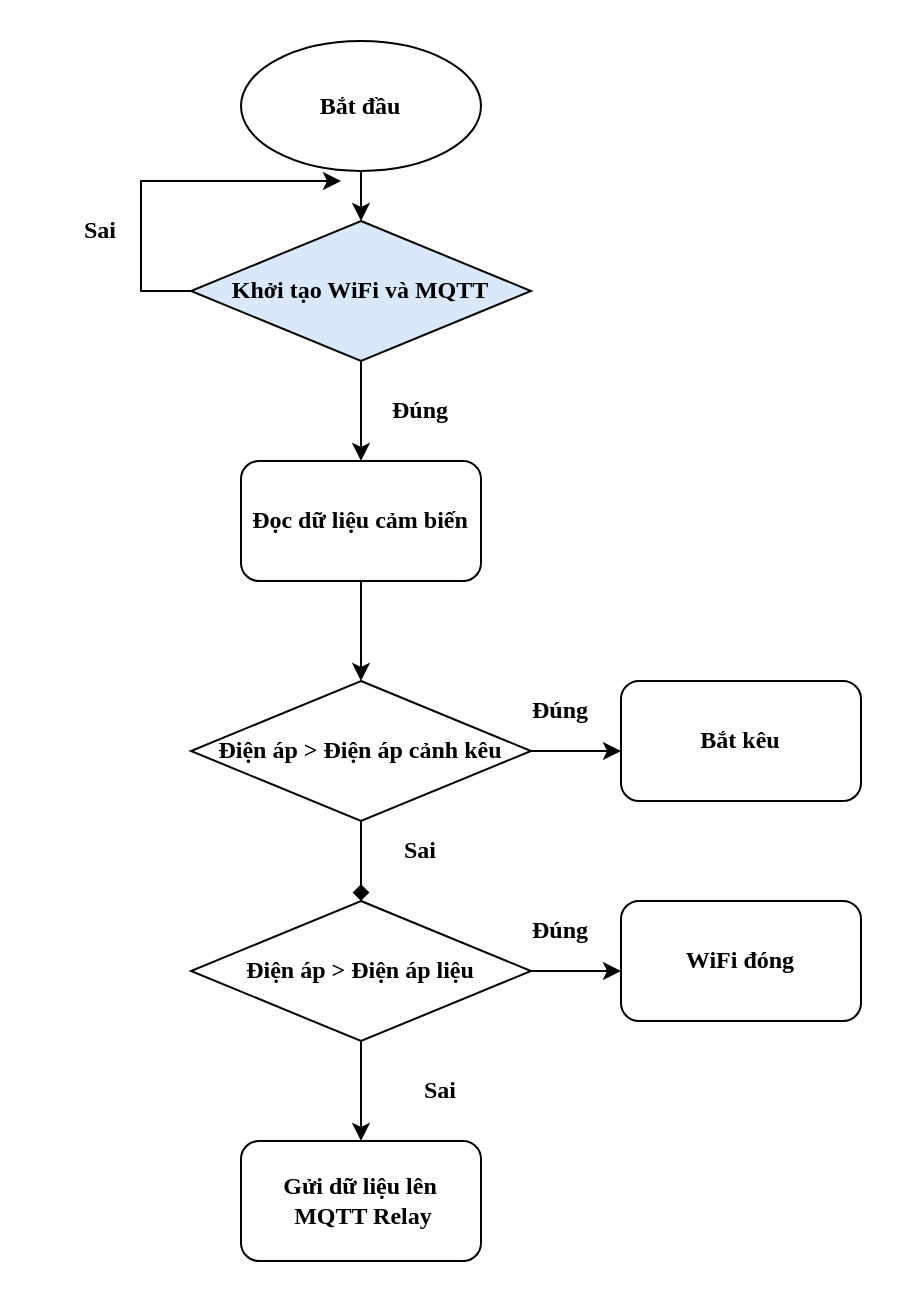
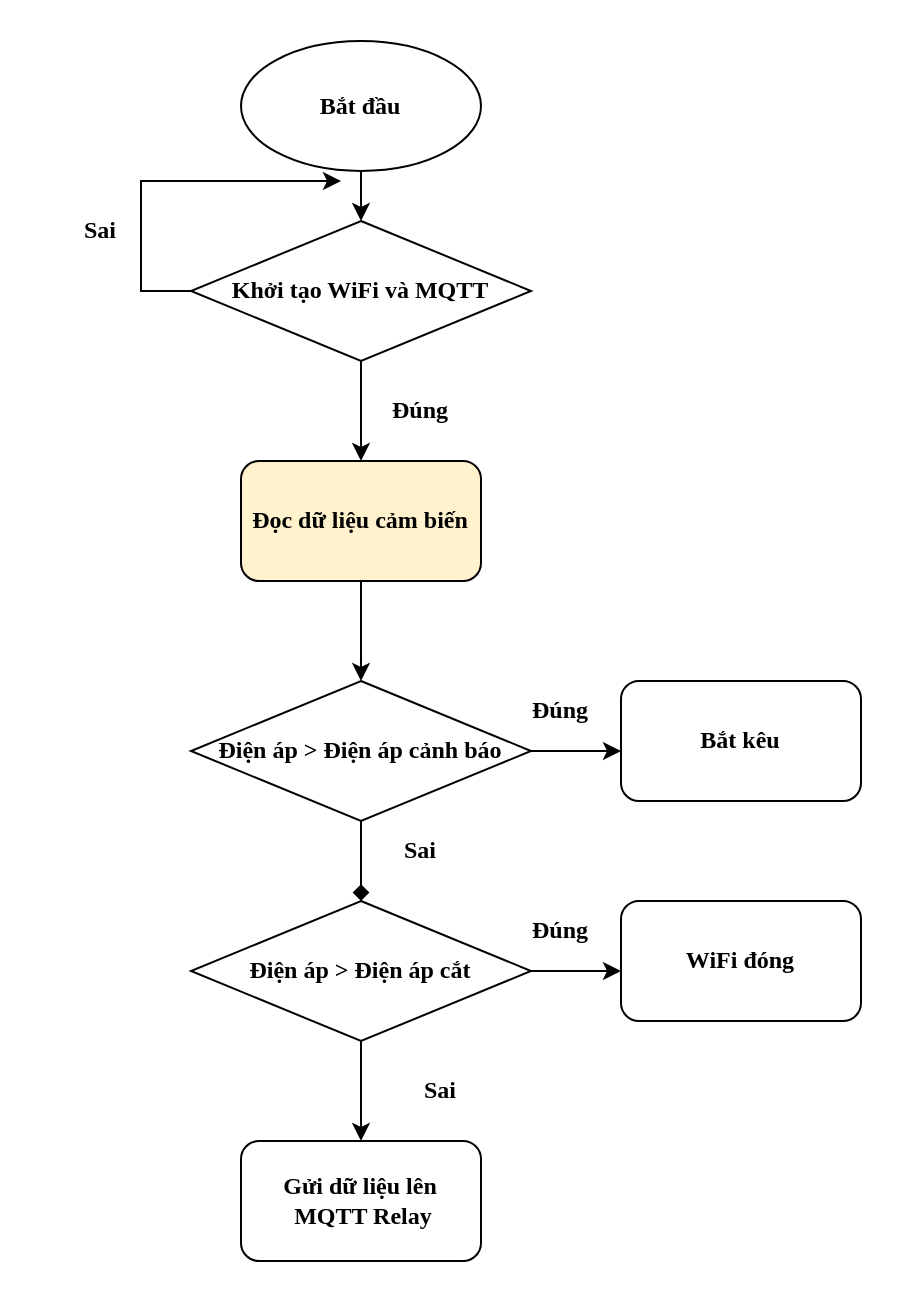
(361, 291) -> (361, 291)
(361, 521) -> (361, 521)
(361, 751) -> (361, 751)
(361, 971) -> (361, 971)
